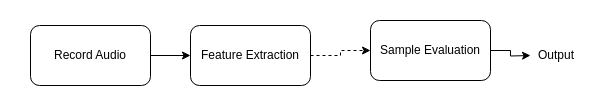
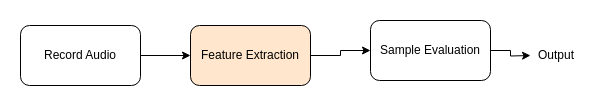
(91, 56) -> (81, 56)
(251, 56) -> (251, 56)
(340, 56) -> (340, 56)
